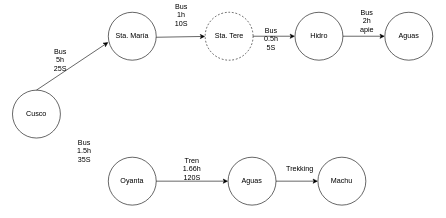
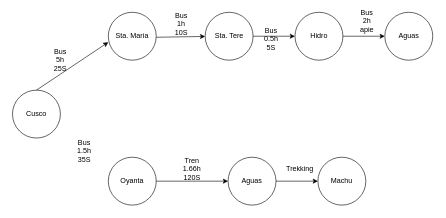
(181, 15) -> (181, 24)
(229, 36) -> (229, 36)
